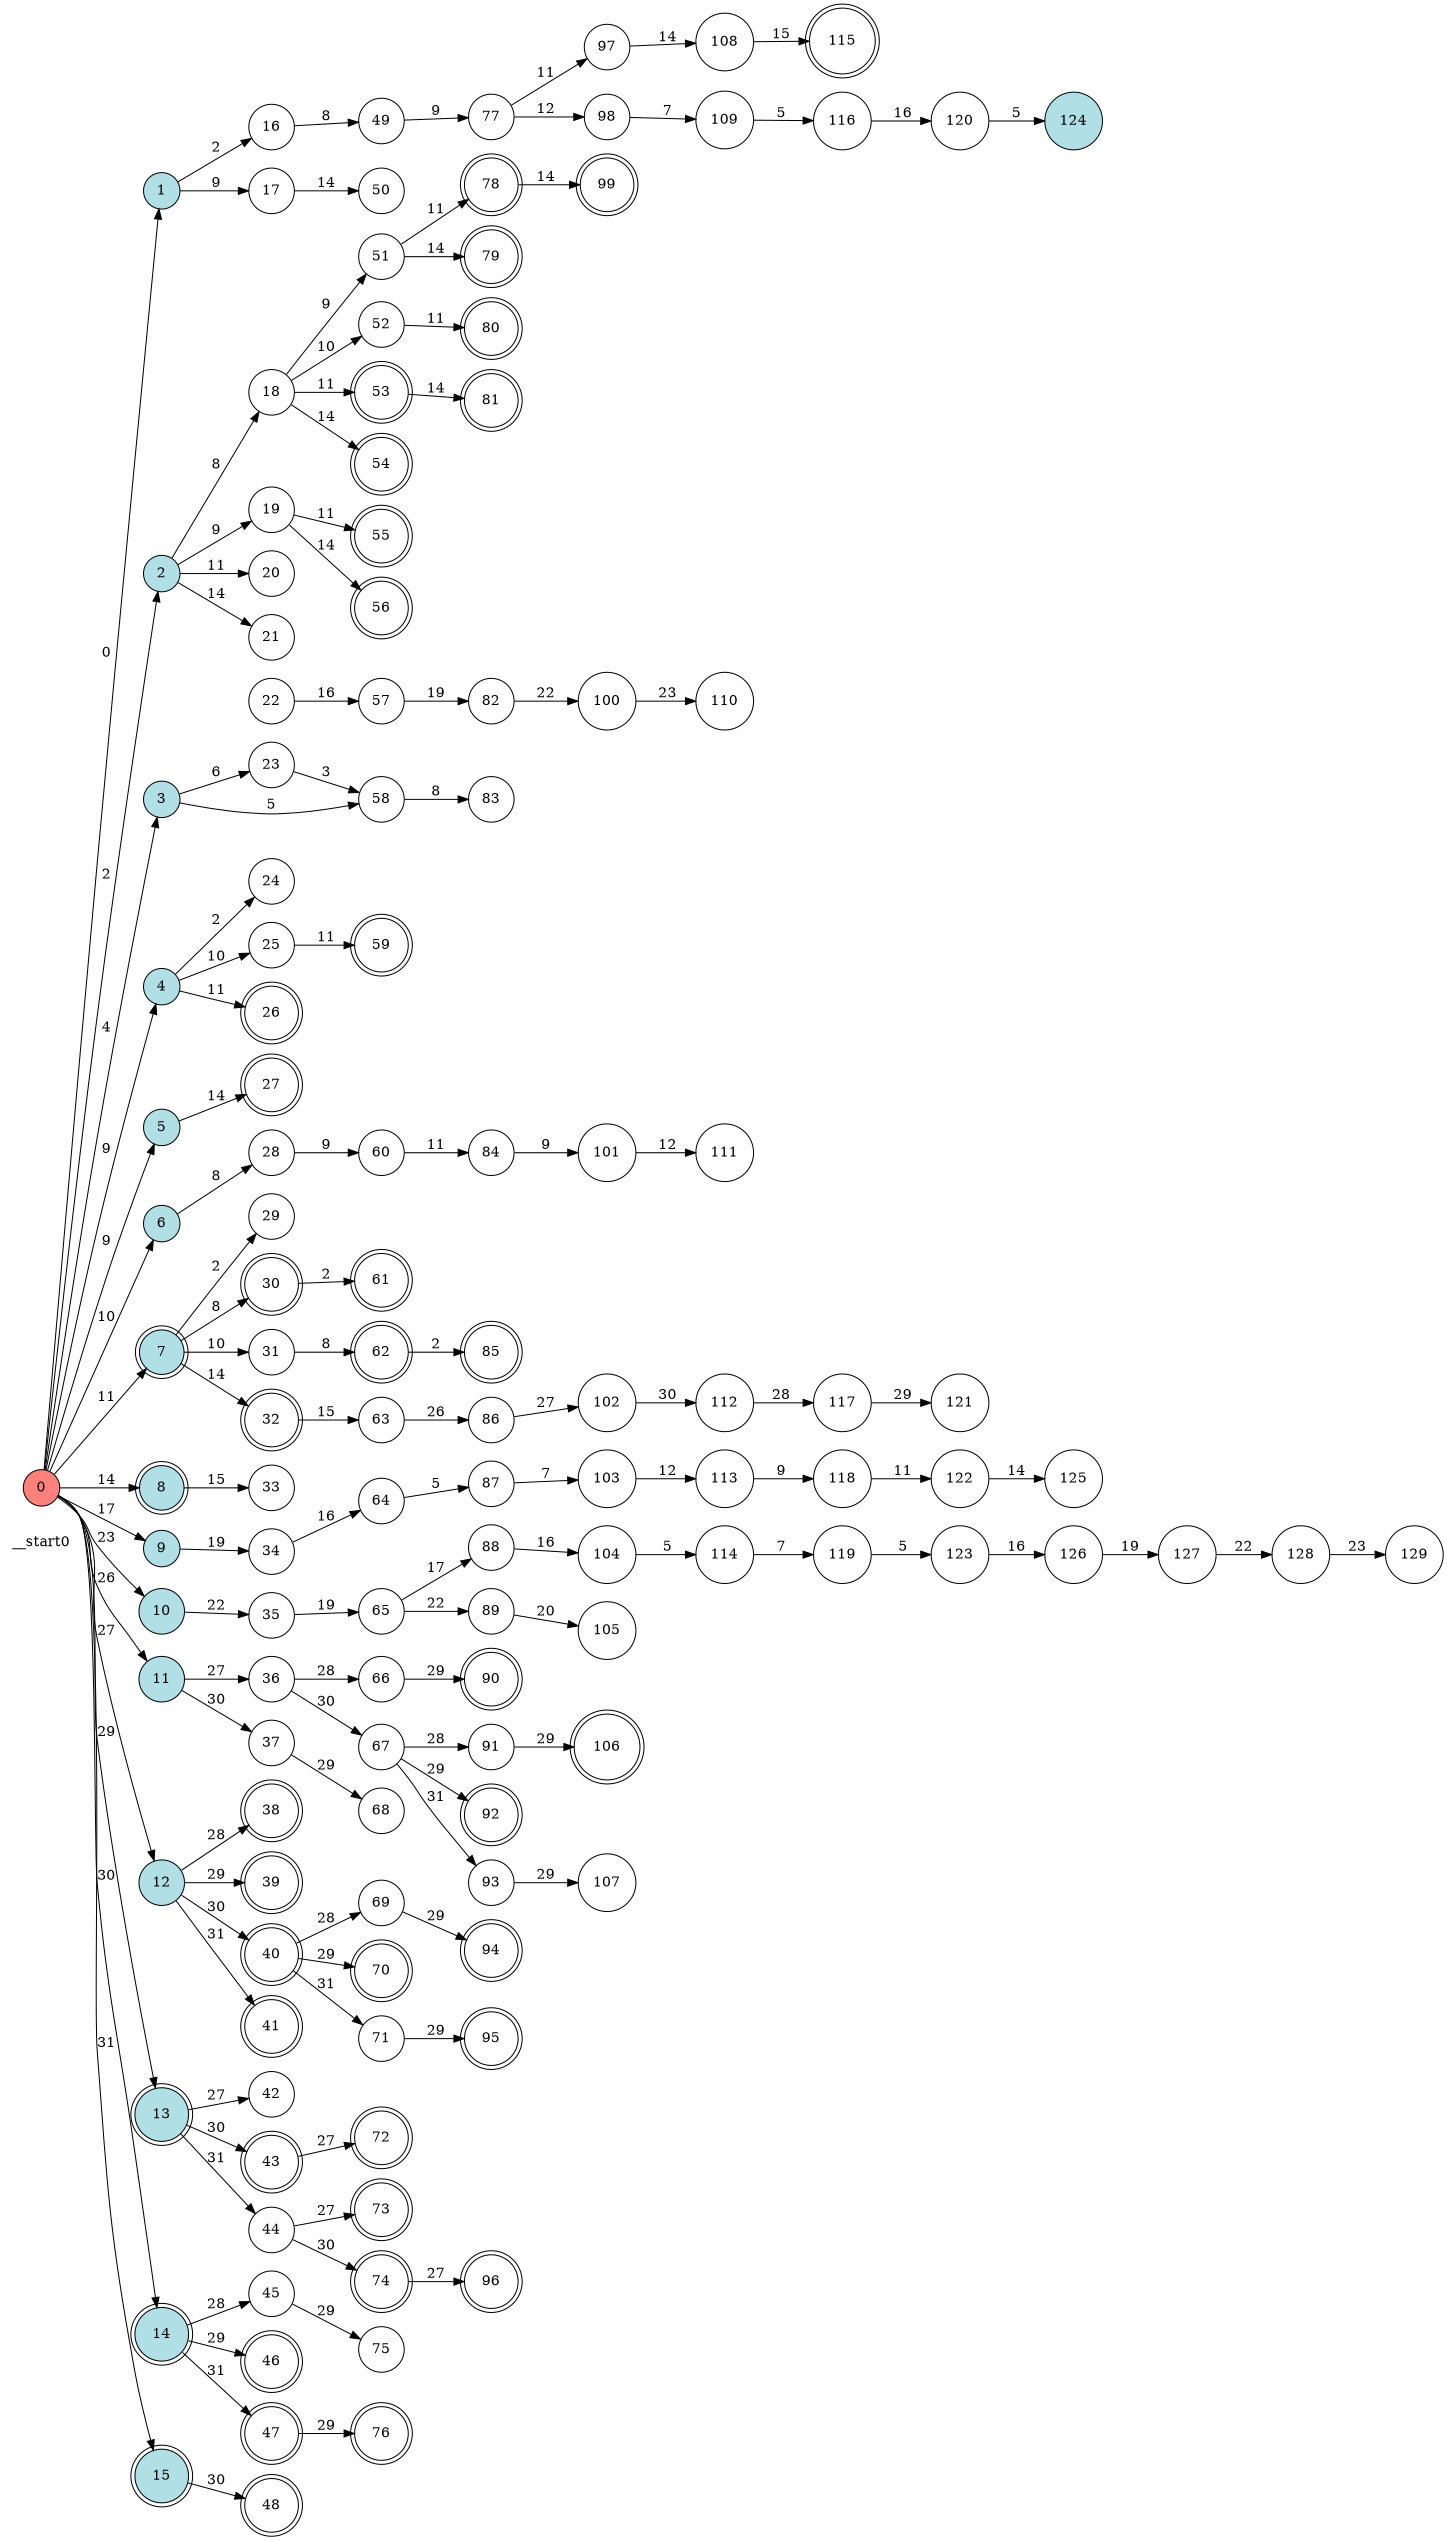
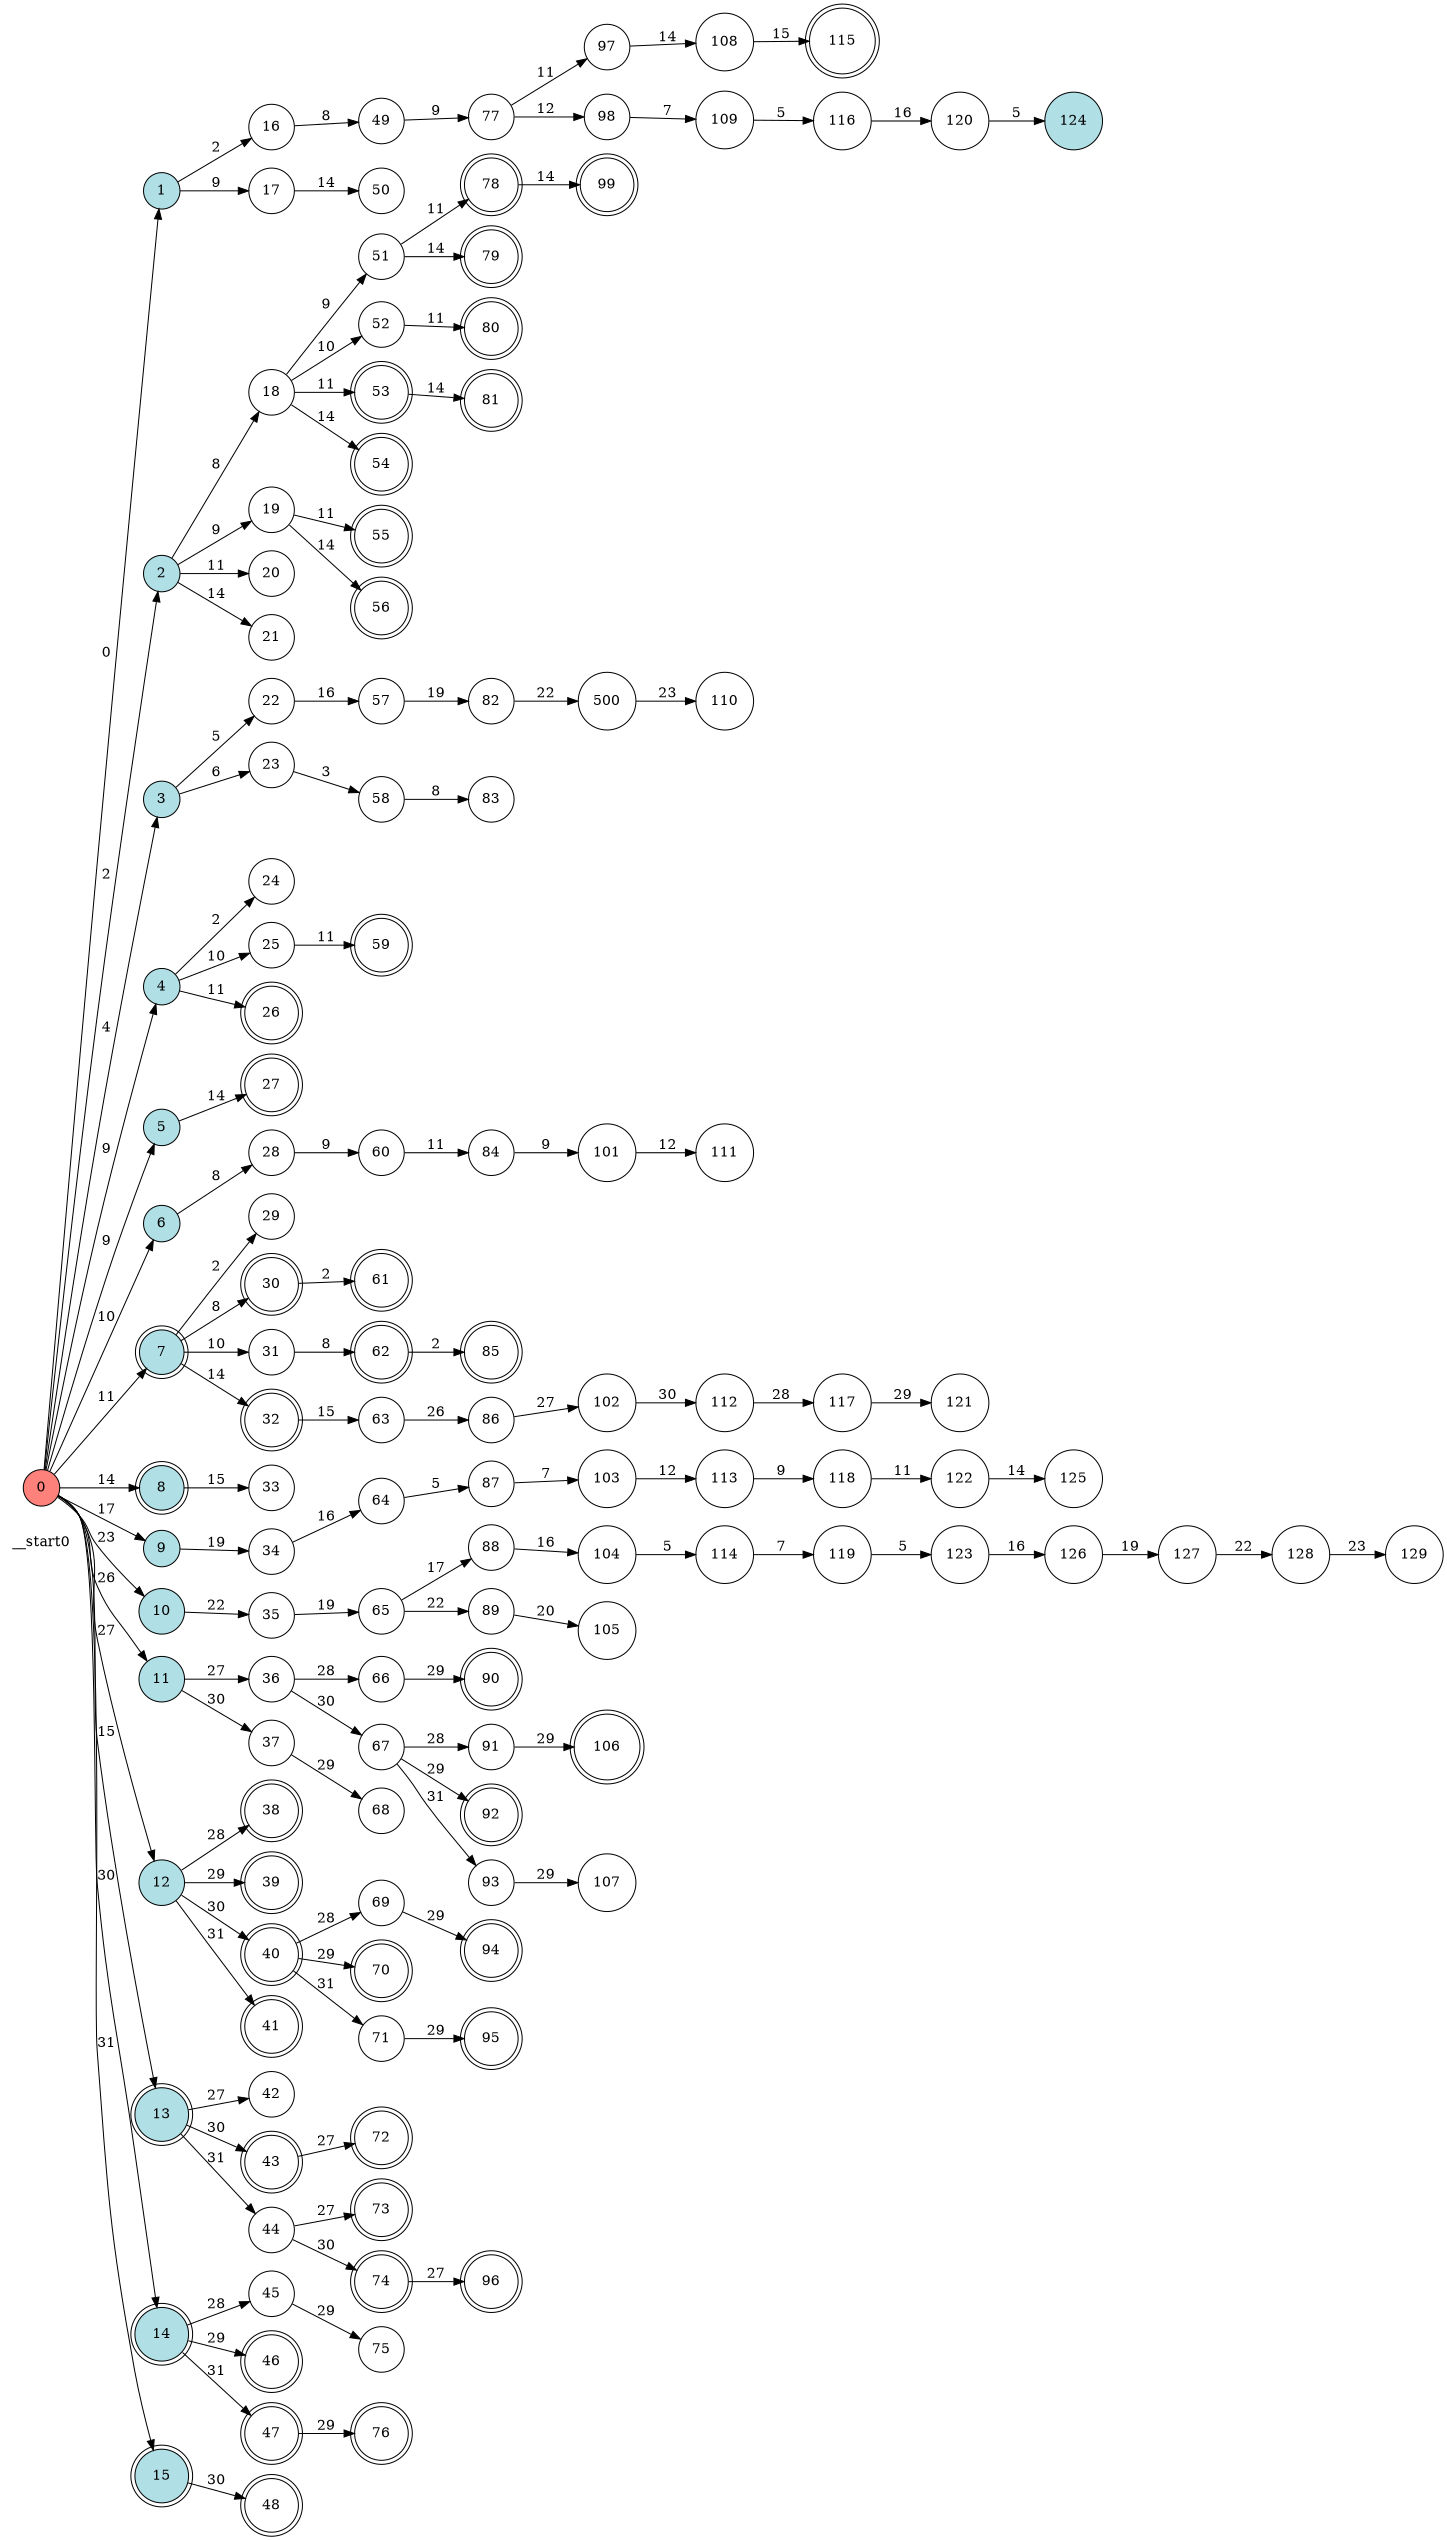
(607, 701) -> (607, 701)
(264, 814) -> (211, 755)
(107, 1732) -> (107, 1732)
